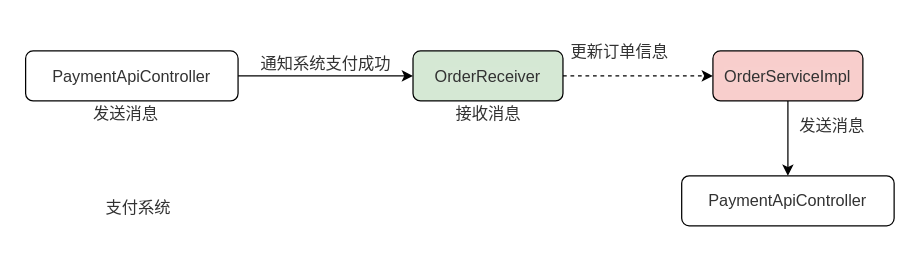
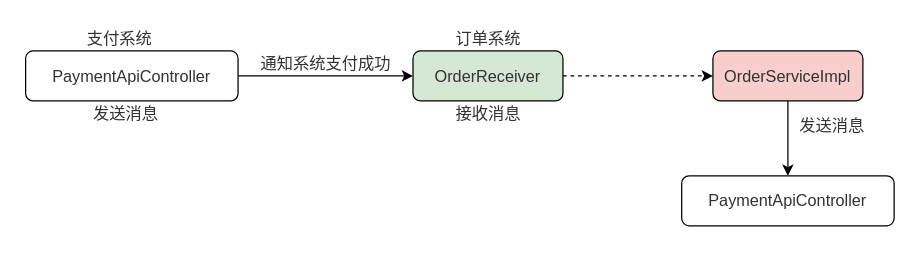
none -> (488, 38)
(619, 51) -> none
(138, 207) -> (119, 38)
